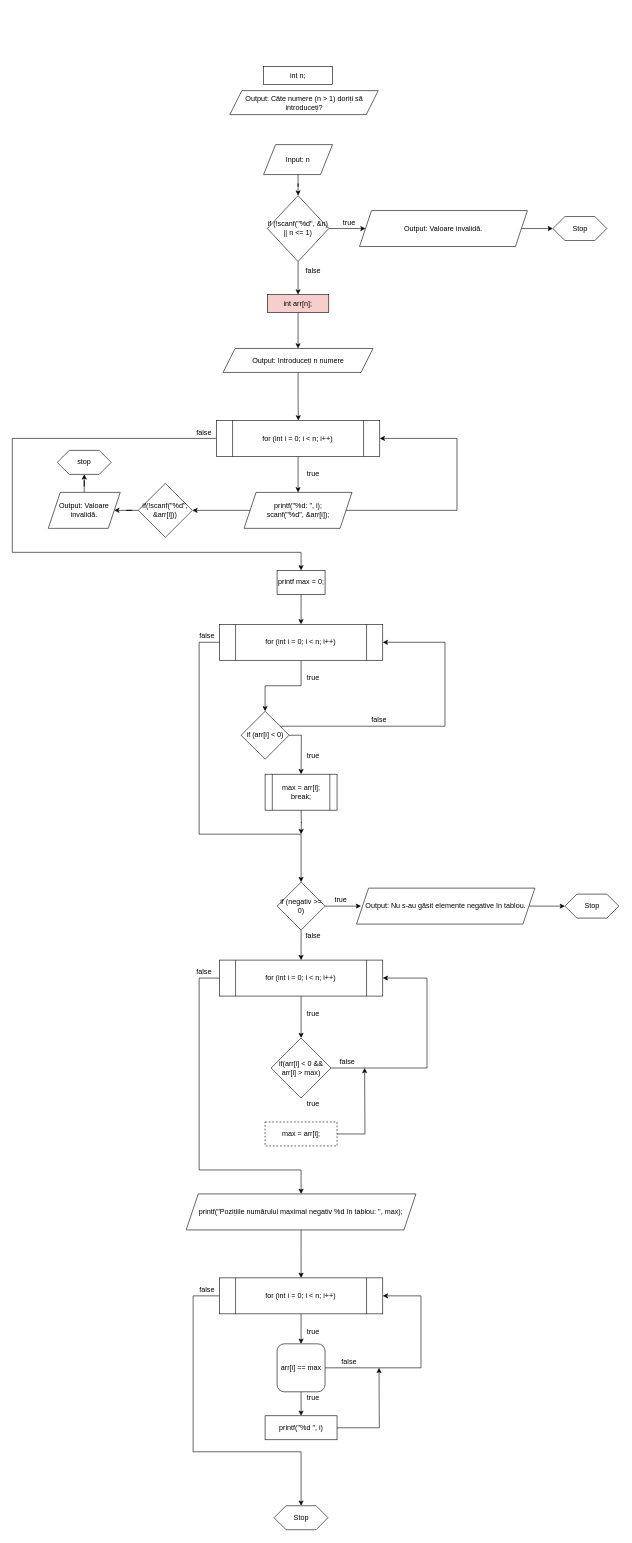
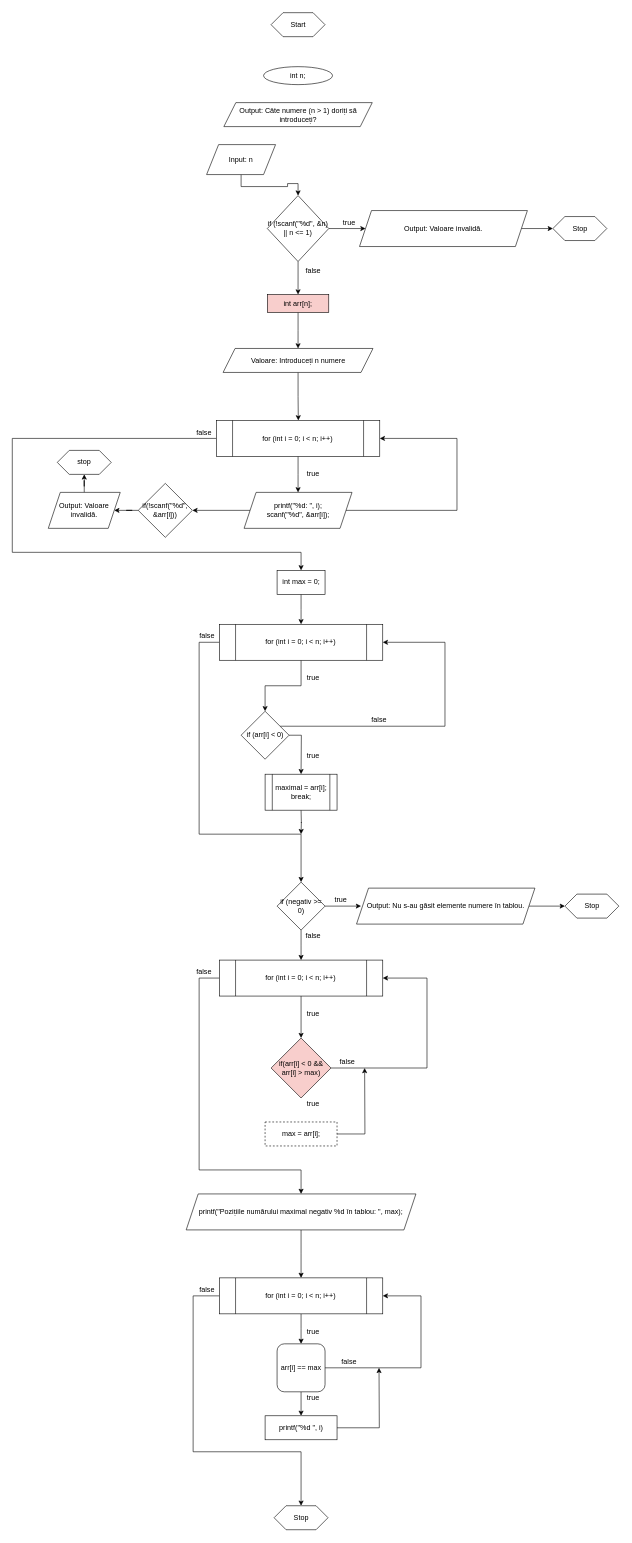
none -> (298, 24)
(298, 75) -> (298, 75)
(304, 102) -> (298, 114)
(298, 159) -> (241, 159)
(299, 360) -> (299, 360)
(302, 582) -> (302, 582)
(302, 792) -> (302, 792)
(446, 906) -> (446, 906)
(301, 1068) -> (301, 1068)
